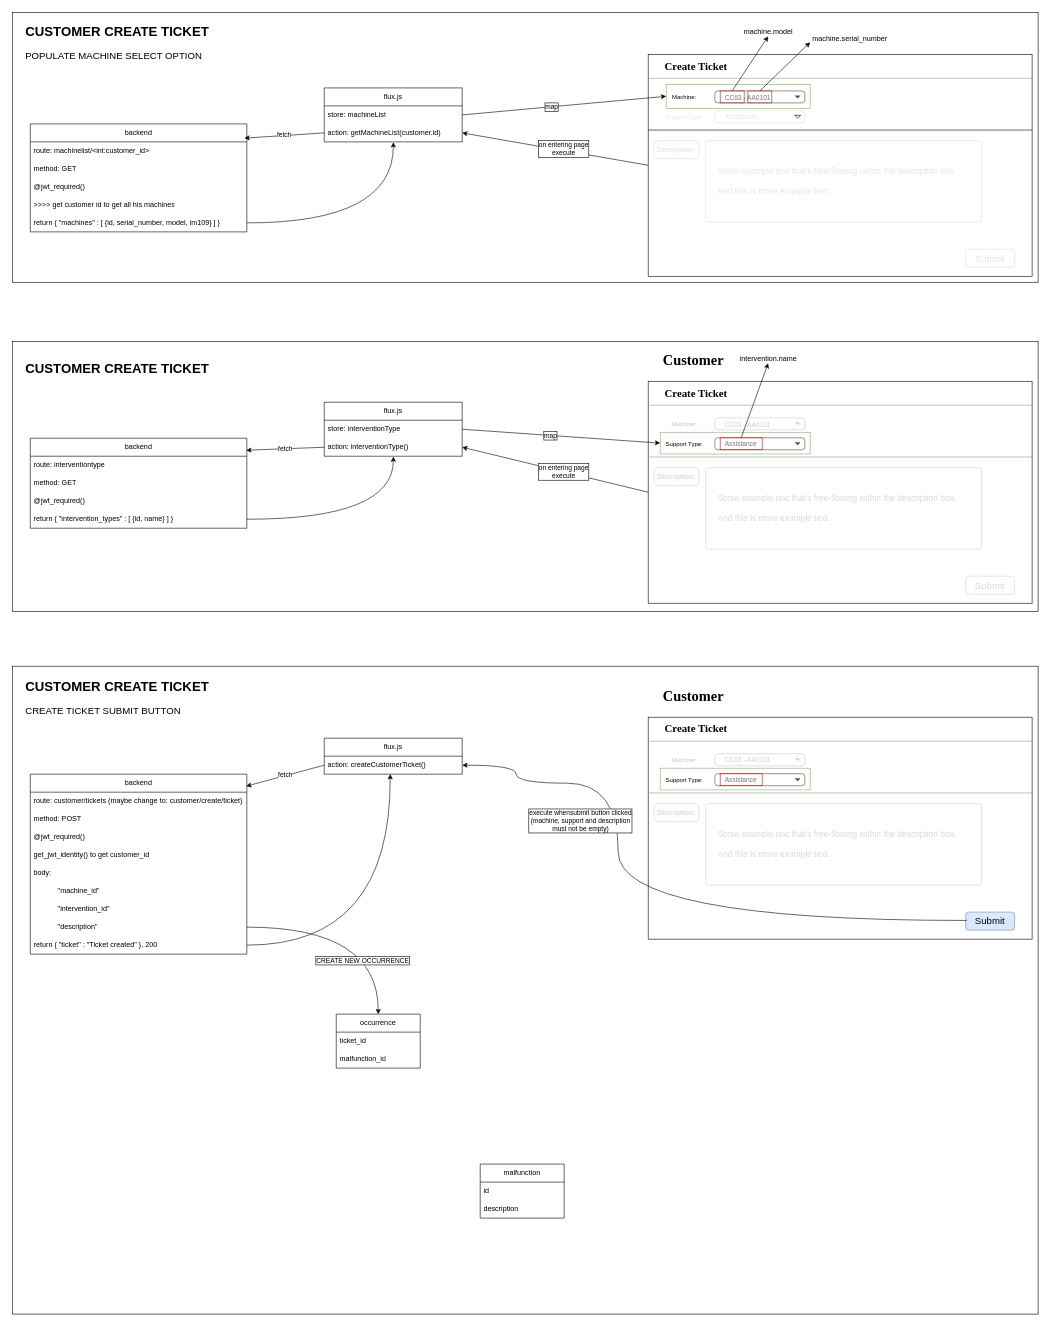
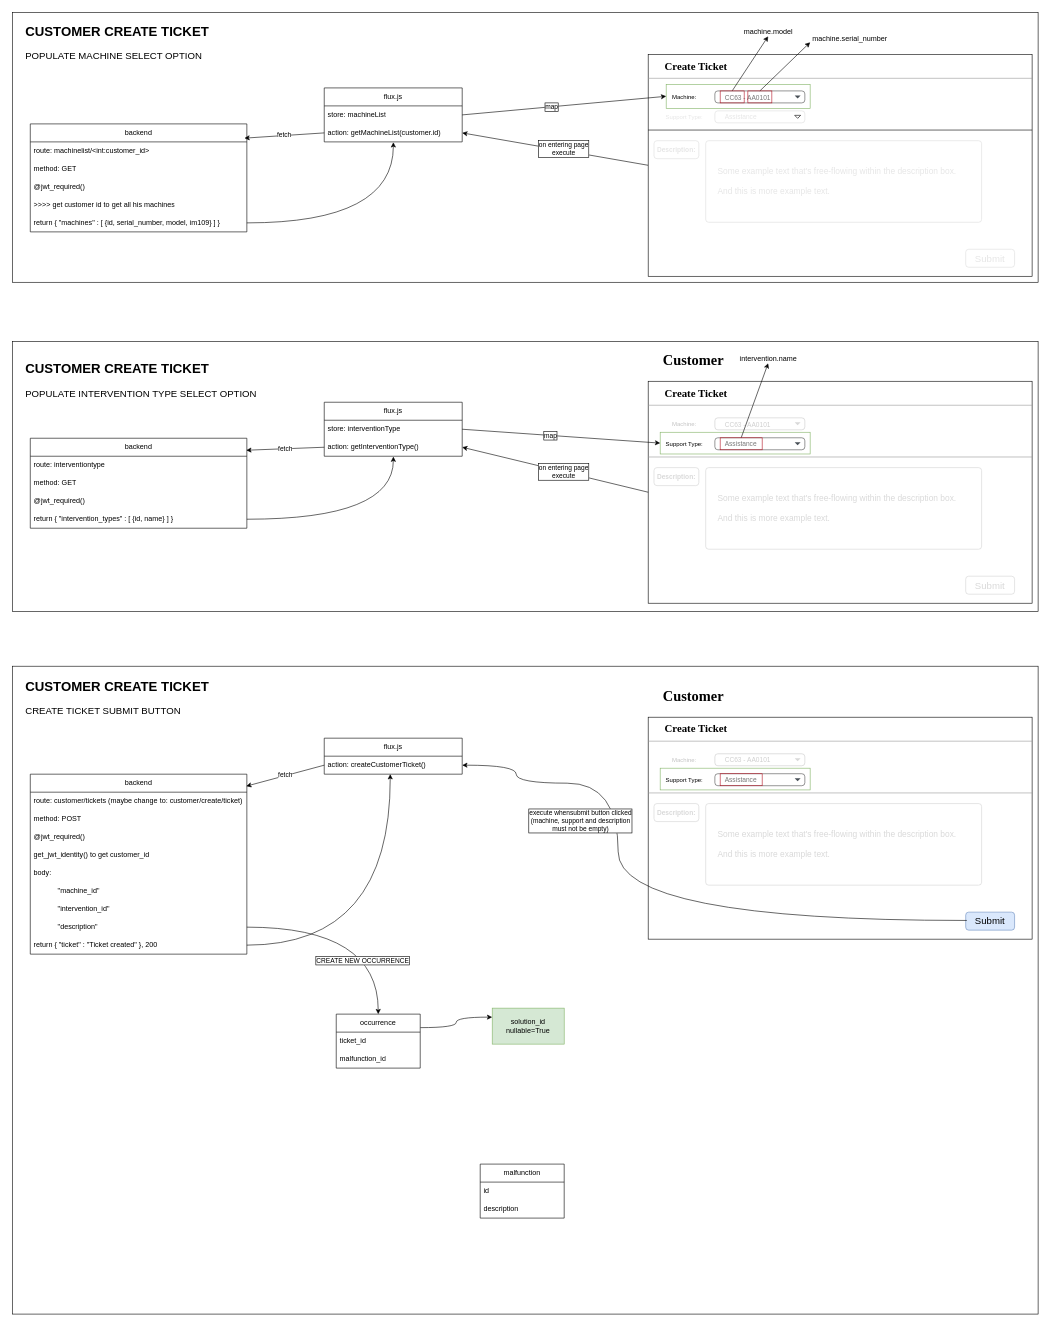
none -> (147, 393)
(376, 447) -> (383, 447)
none -> (455, 1024)
none -> (528, 1026)
